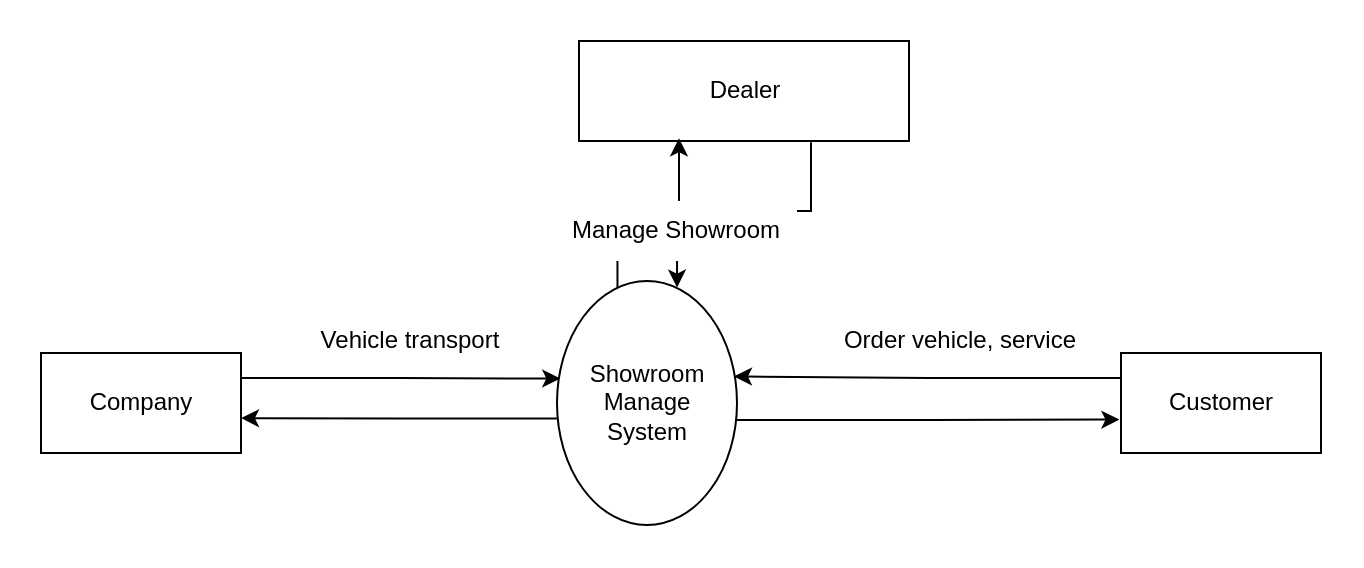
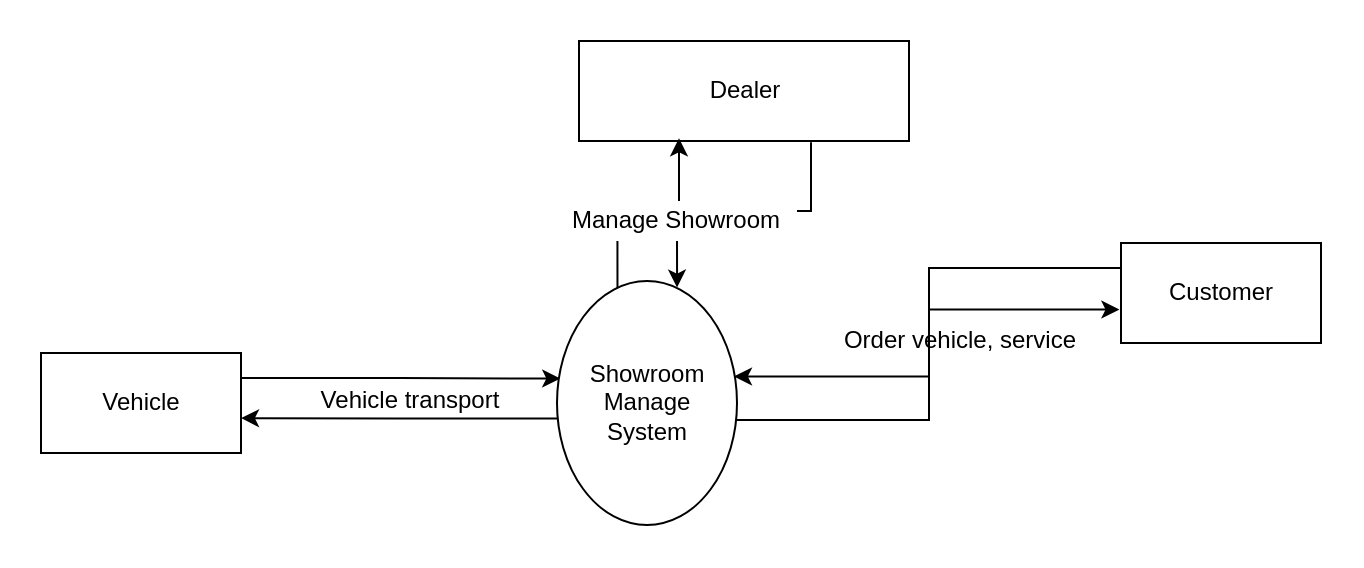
(677, 231) -> (677, 221)
(411, 341) -> (411, 401)
(142, 403) -> (142, 403)
(1221, 403) -> (1221, 293)
